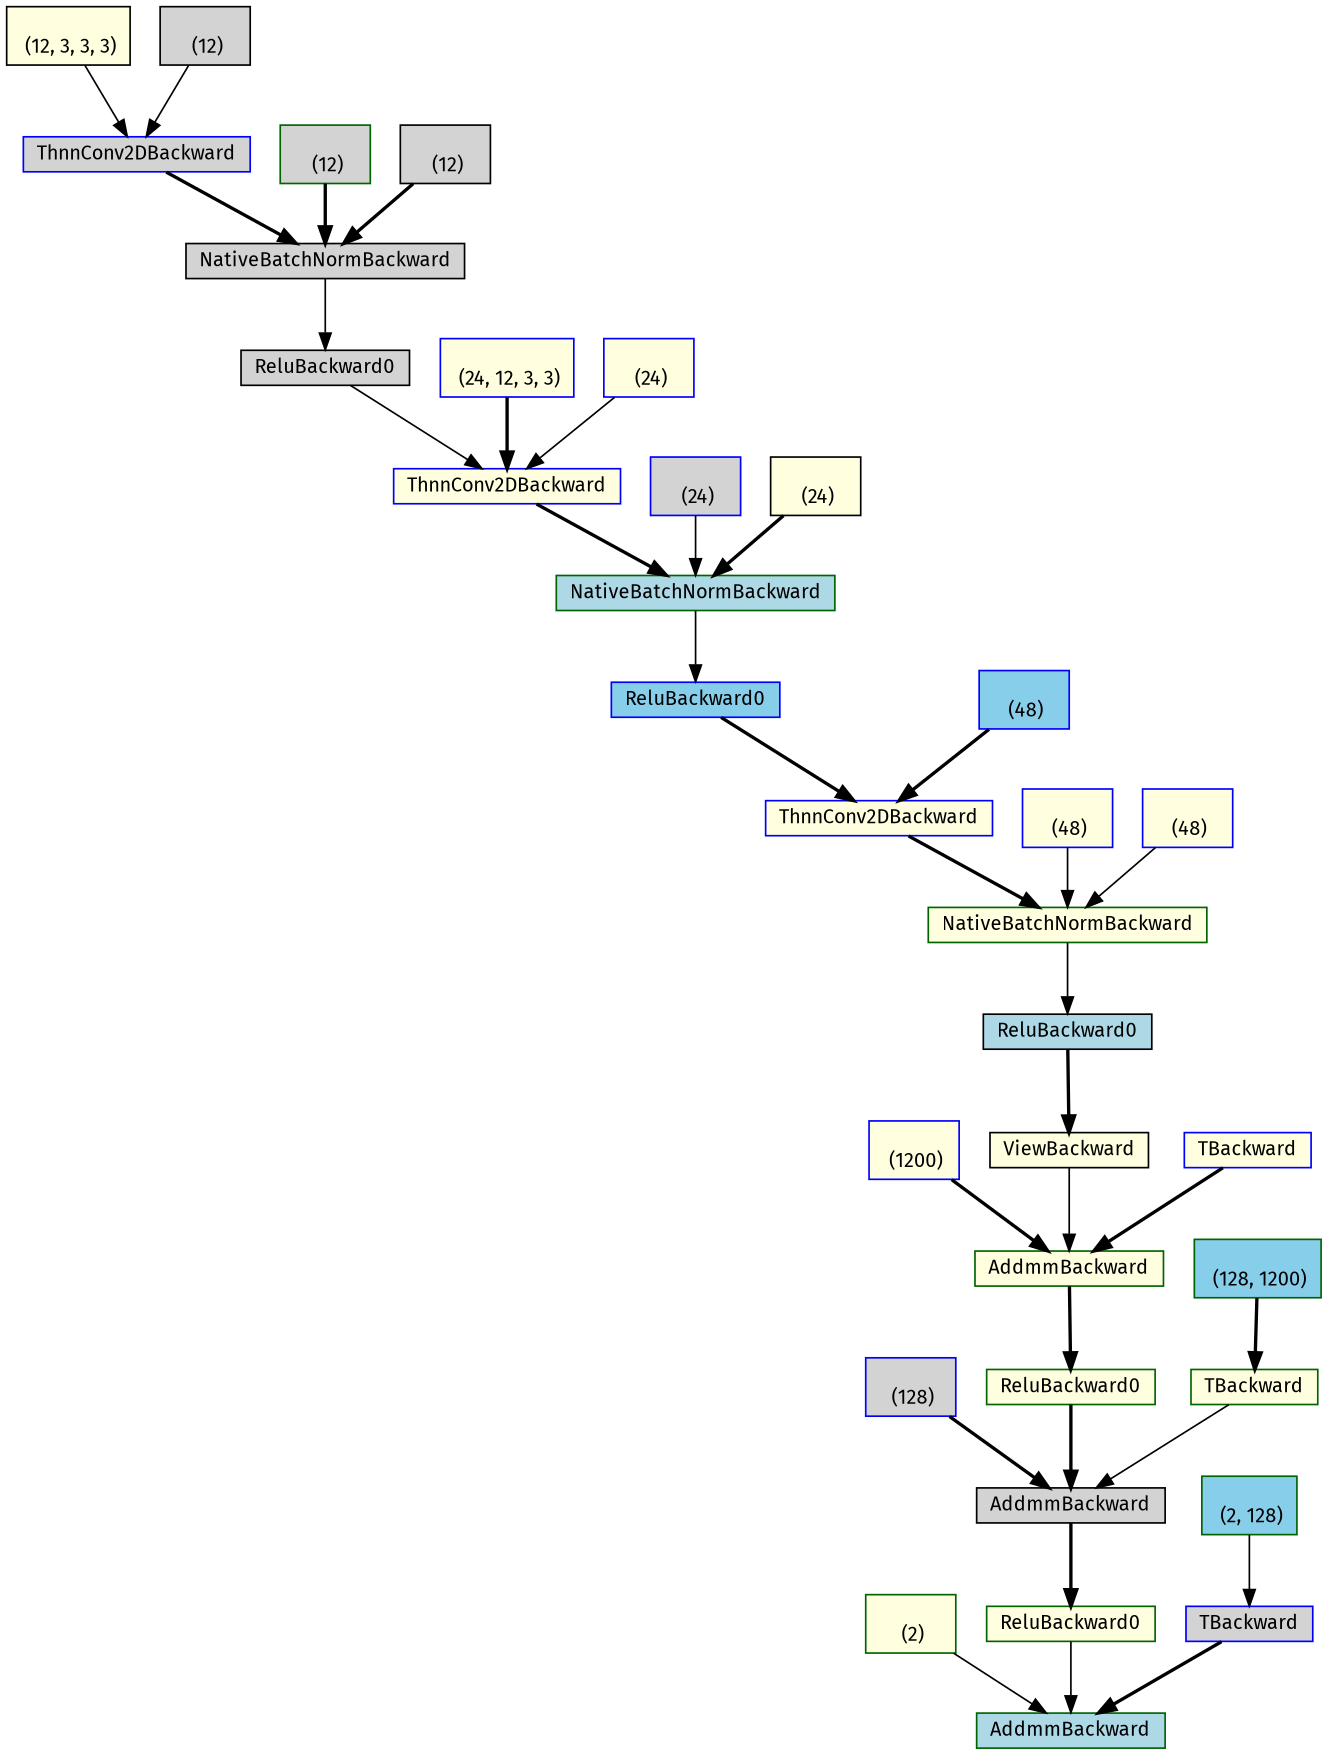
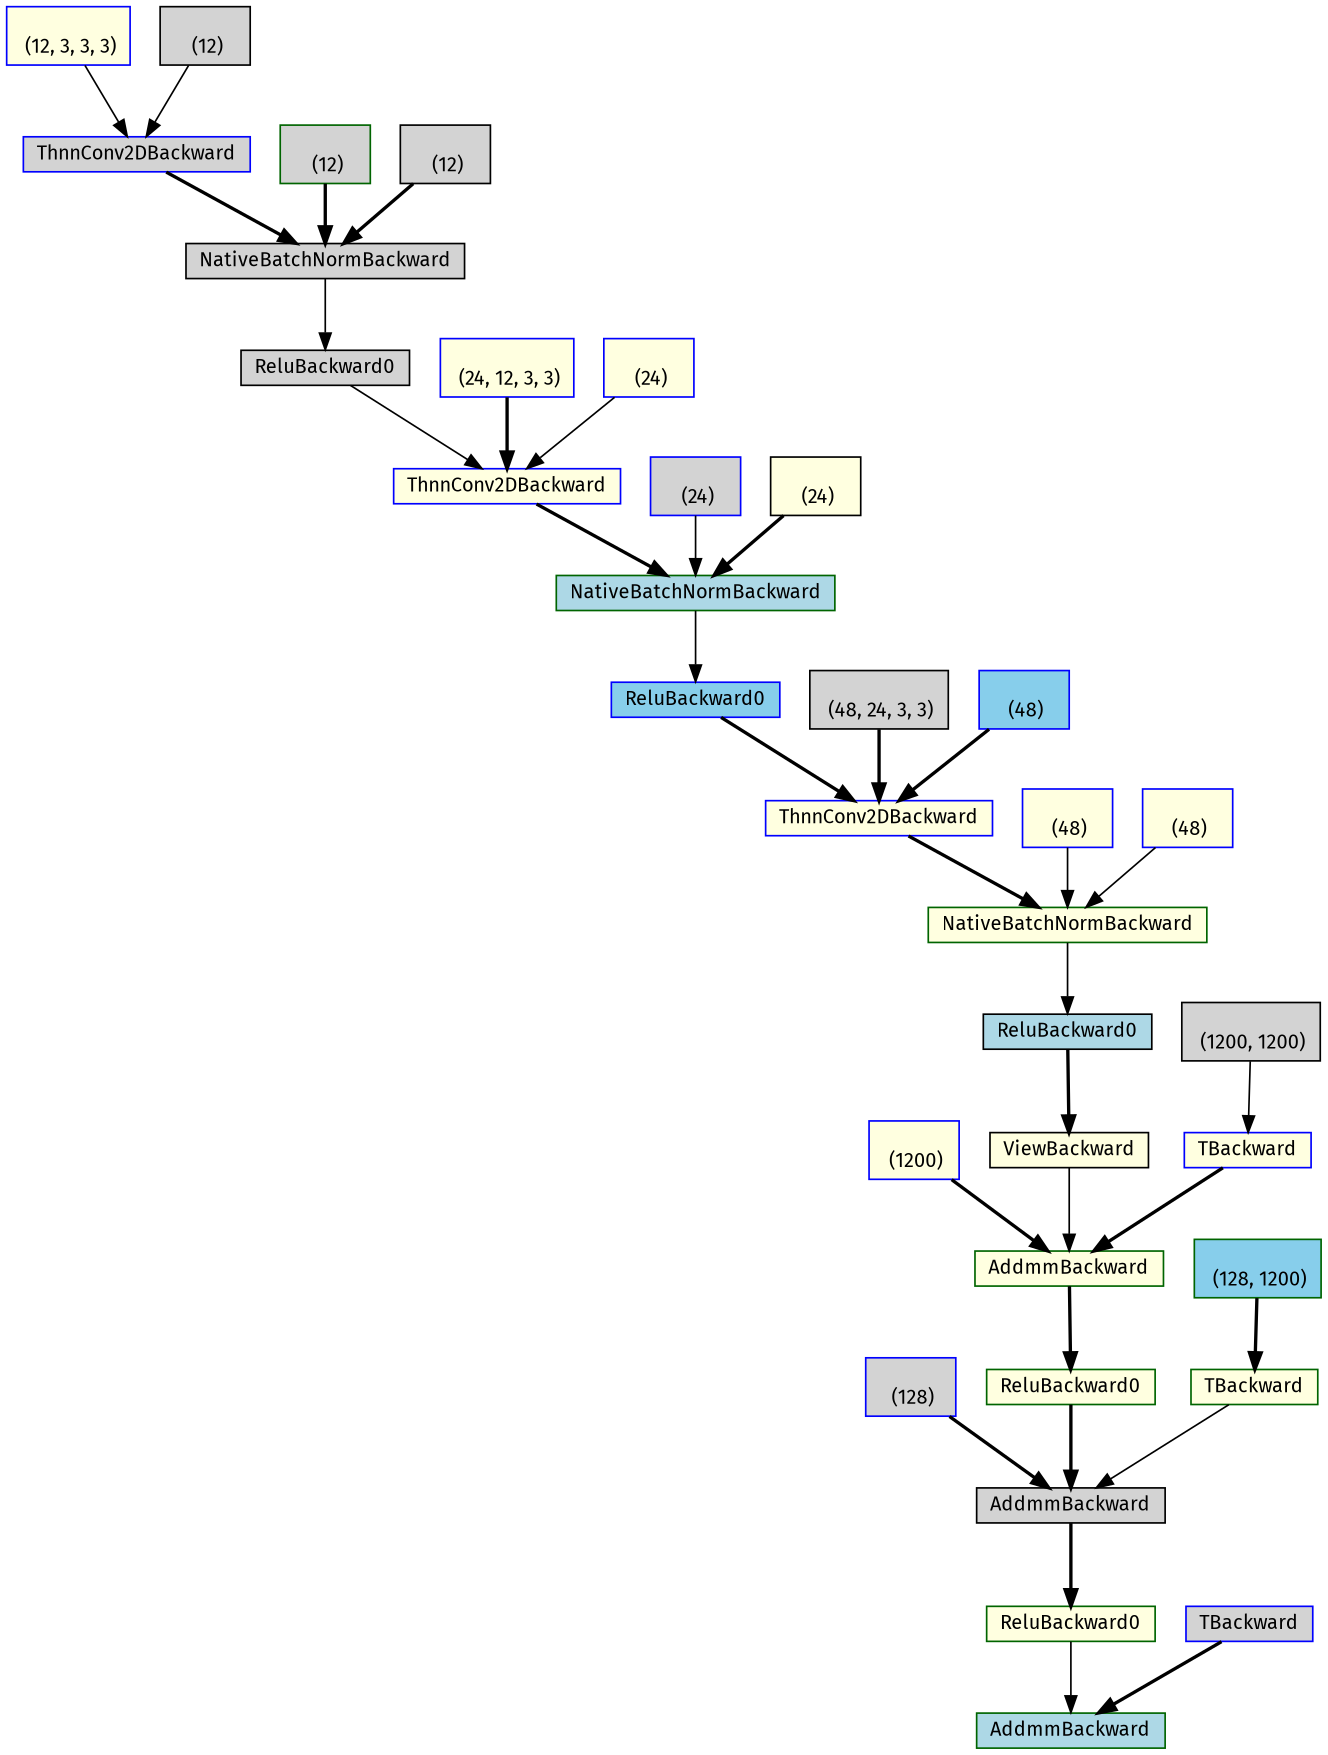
(68, 36) -> (68, 36)
none -> (879, 700)
none -> (1251, 1032)
(1249, 1505) -> none
(911, 1624) -> none
